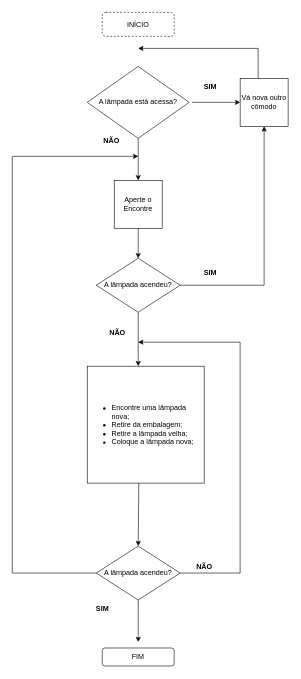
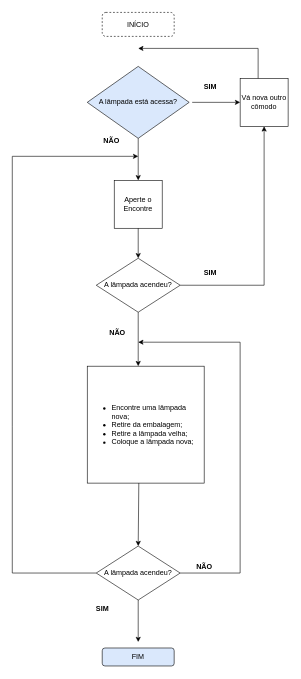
(138, 102) -> (138, 102)
(138, 657) -> (138, 657)
